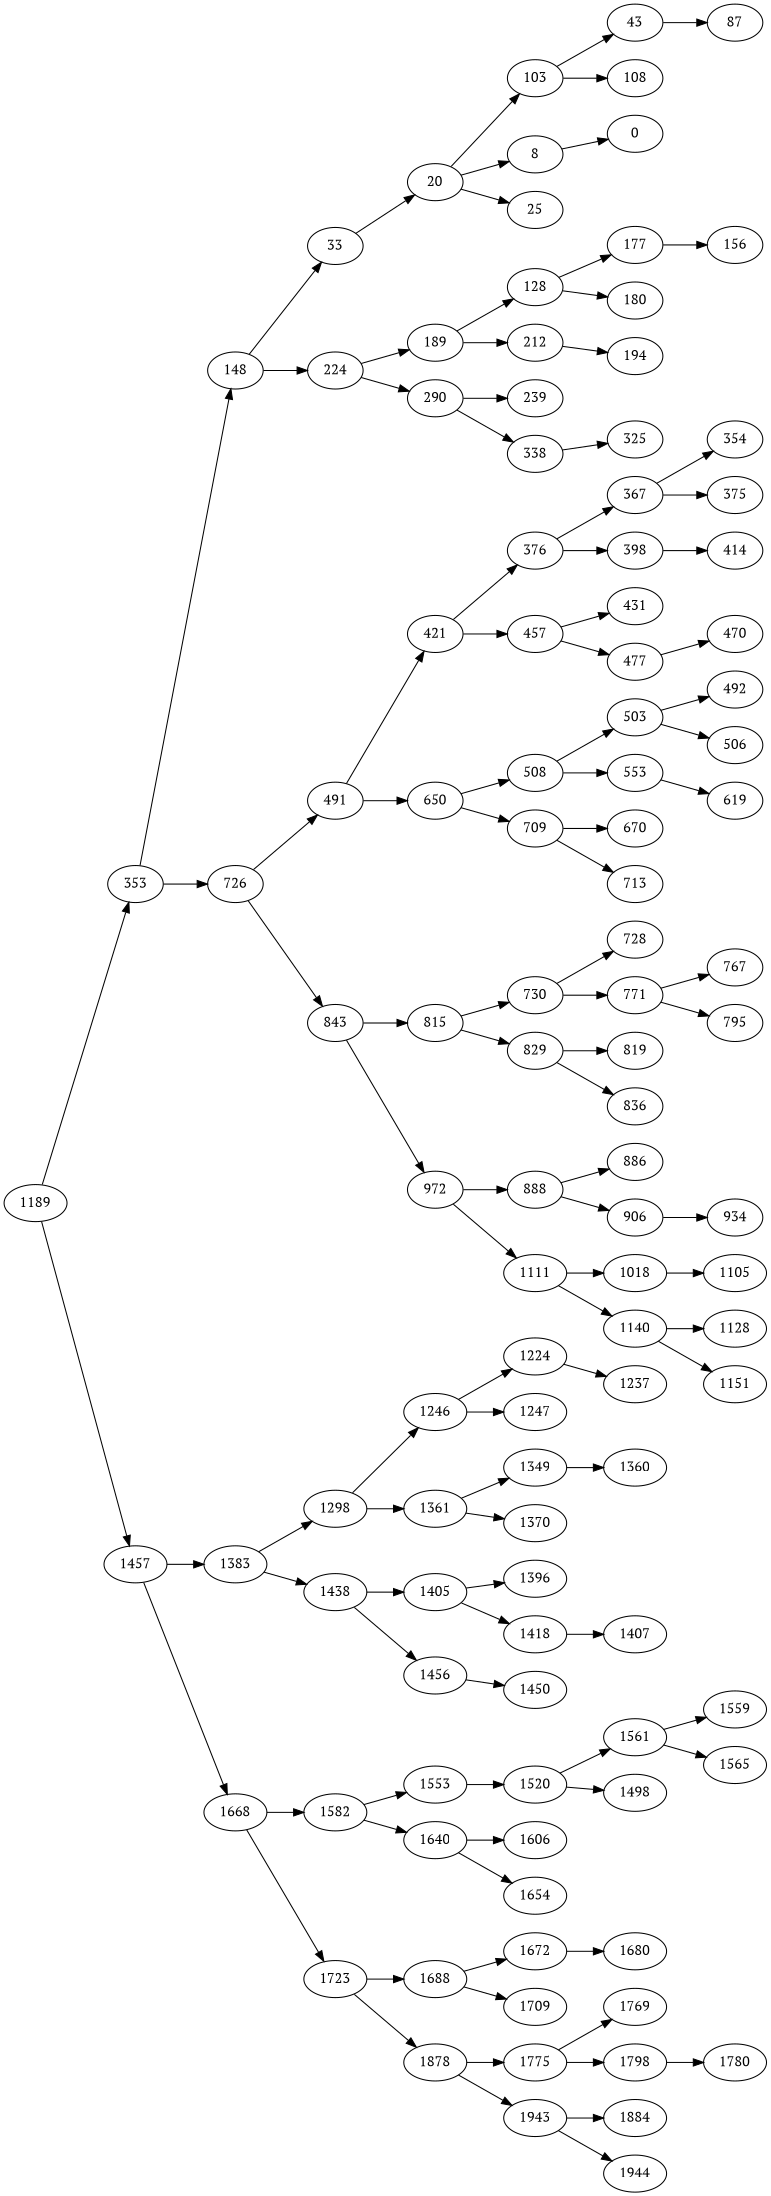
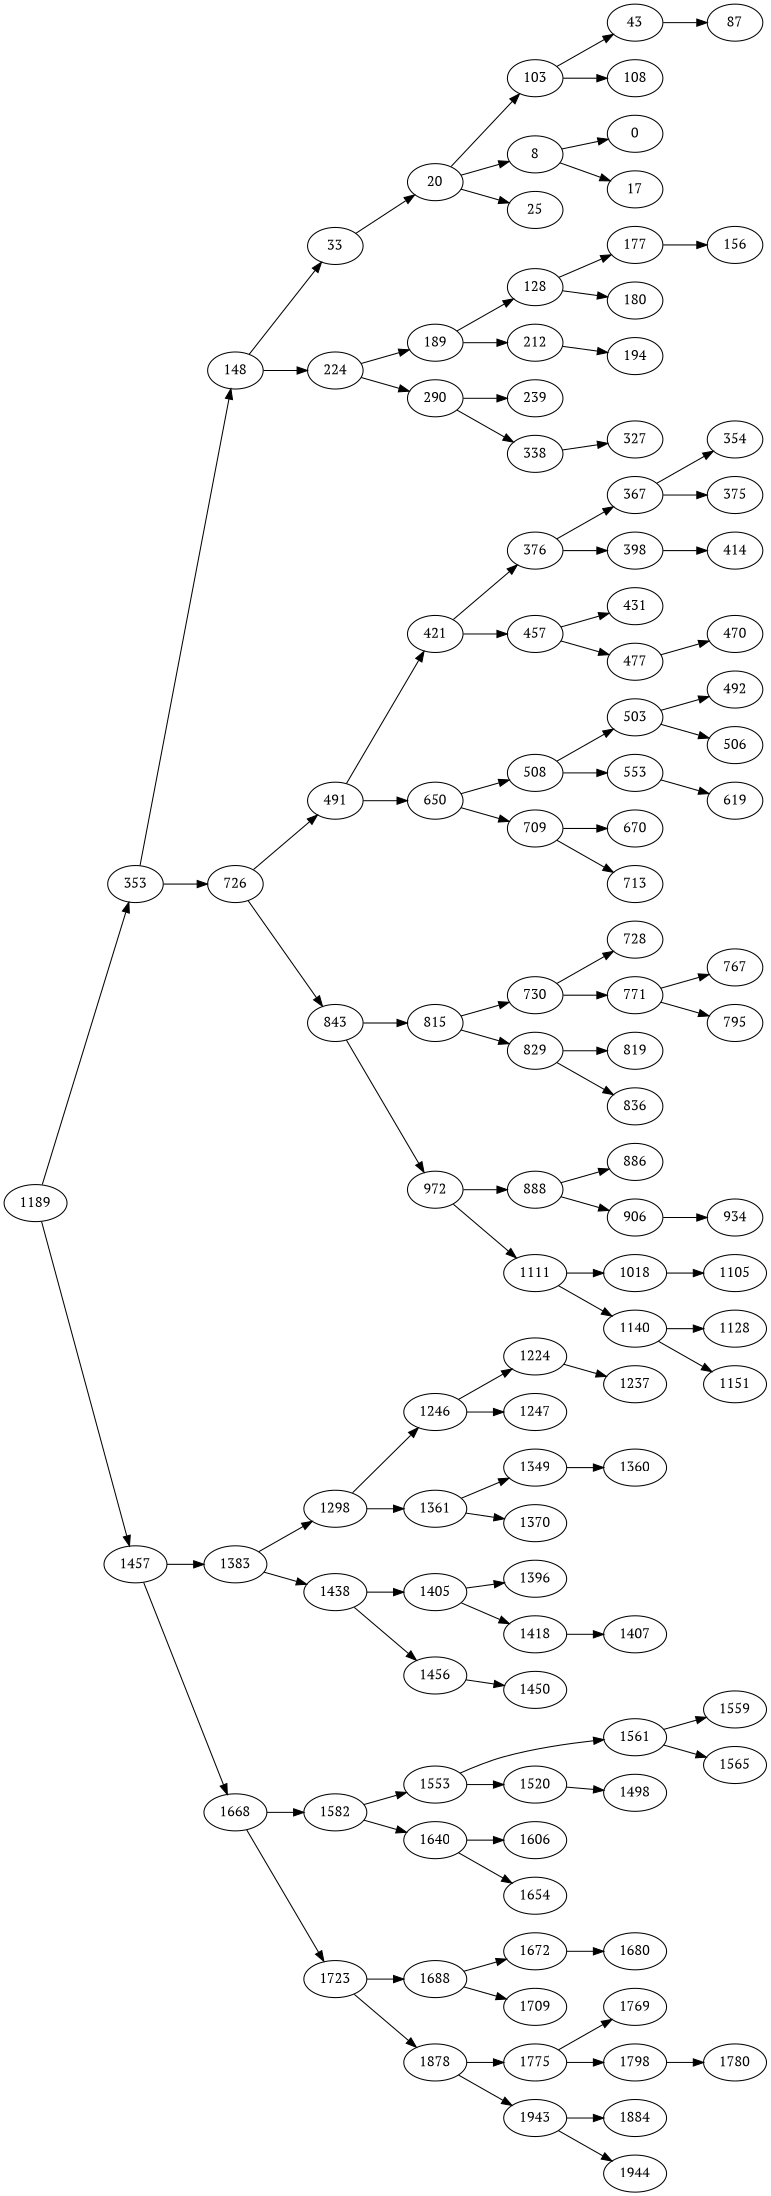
none -> (635, 189)
(635, 439) -> (635, 439)
(580, 1763) -> (526, 1751)
